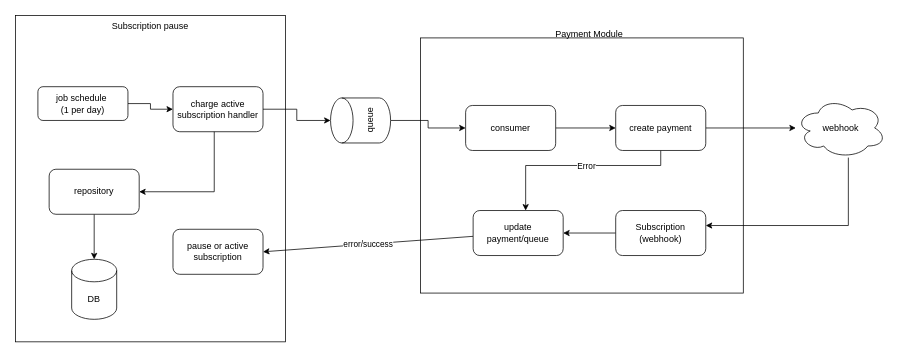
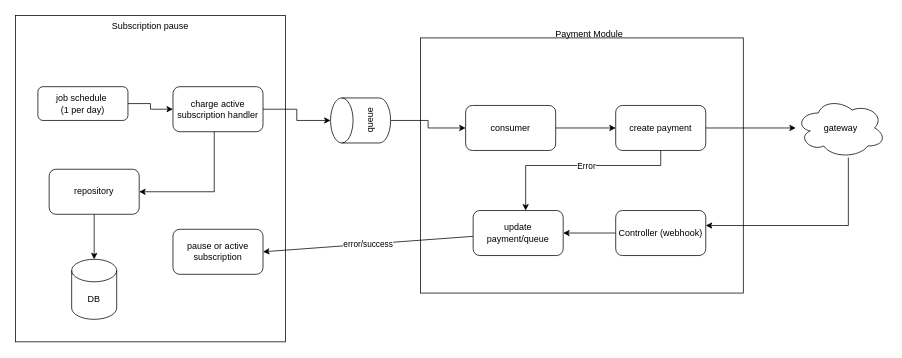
(840, 128) -> (840, 128)
(660, 233) -> (660, 233)
